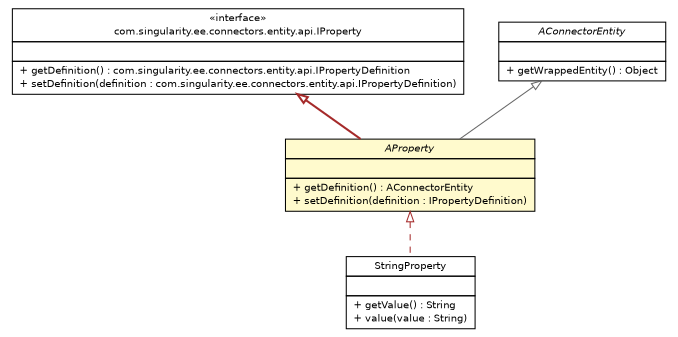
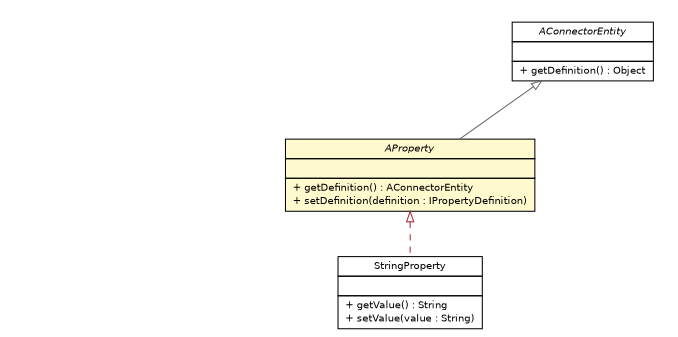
(238, 51) -> none
(582, 71) -> (583, 71)
(411, 318) -> (410, 318)
